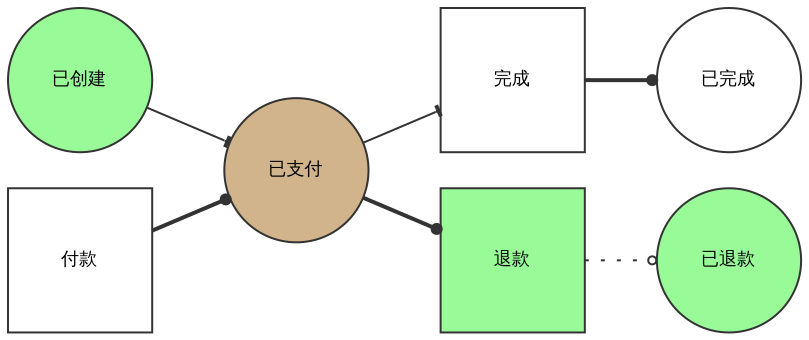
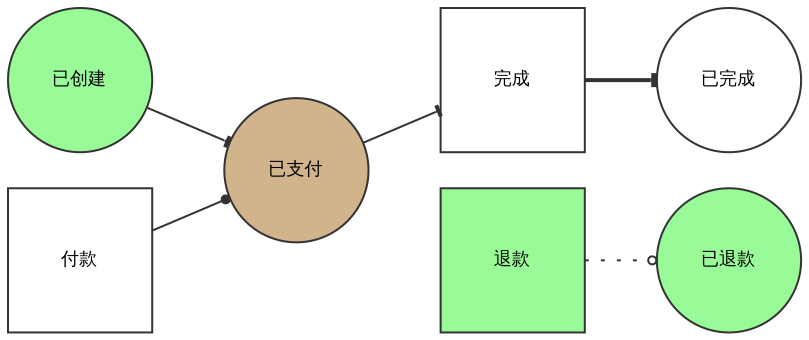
(618, 80) -> (618, 80)
(398, 213) -> none
(187, 216) -> (187, 216)
